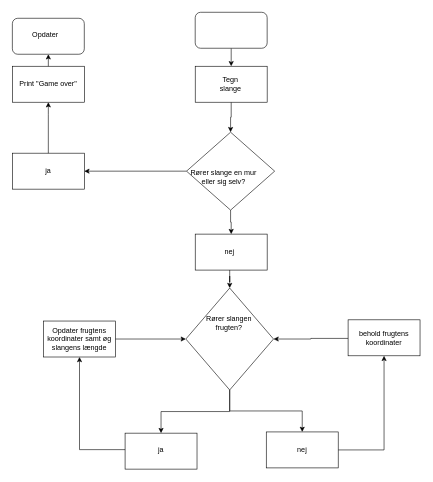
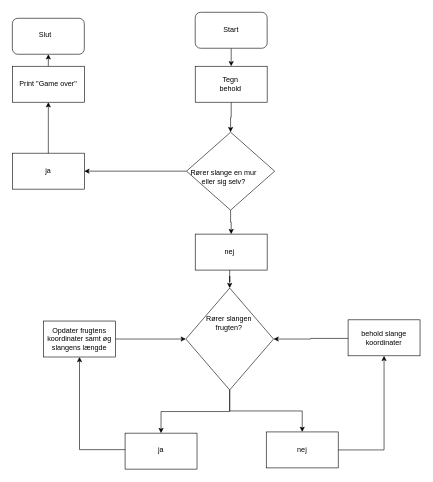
none -> (231, 30)
(45, 35) -> (45, 35)
(231, 84) -> (231, 84)
(384, 339) -> (384, 339)
